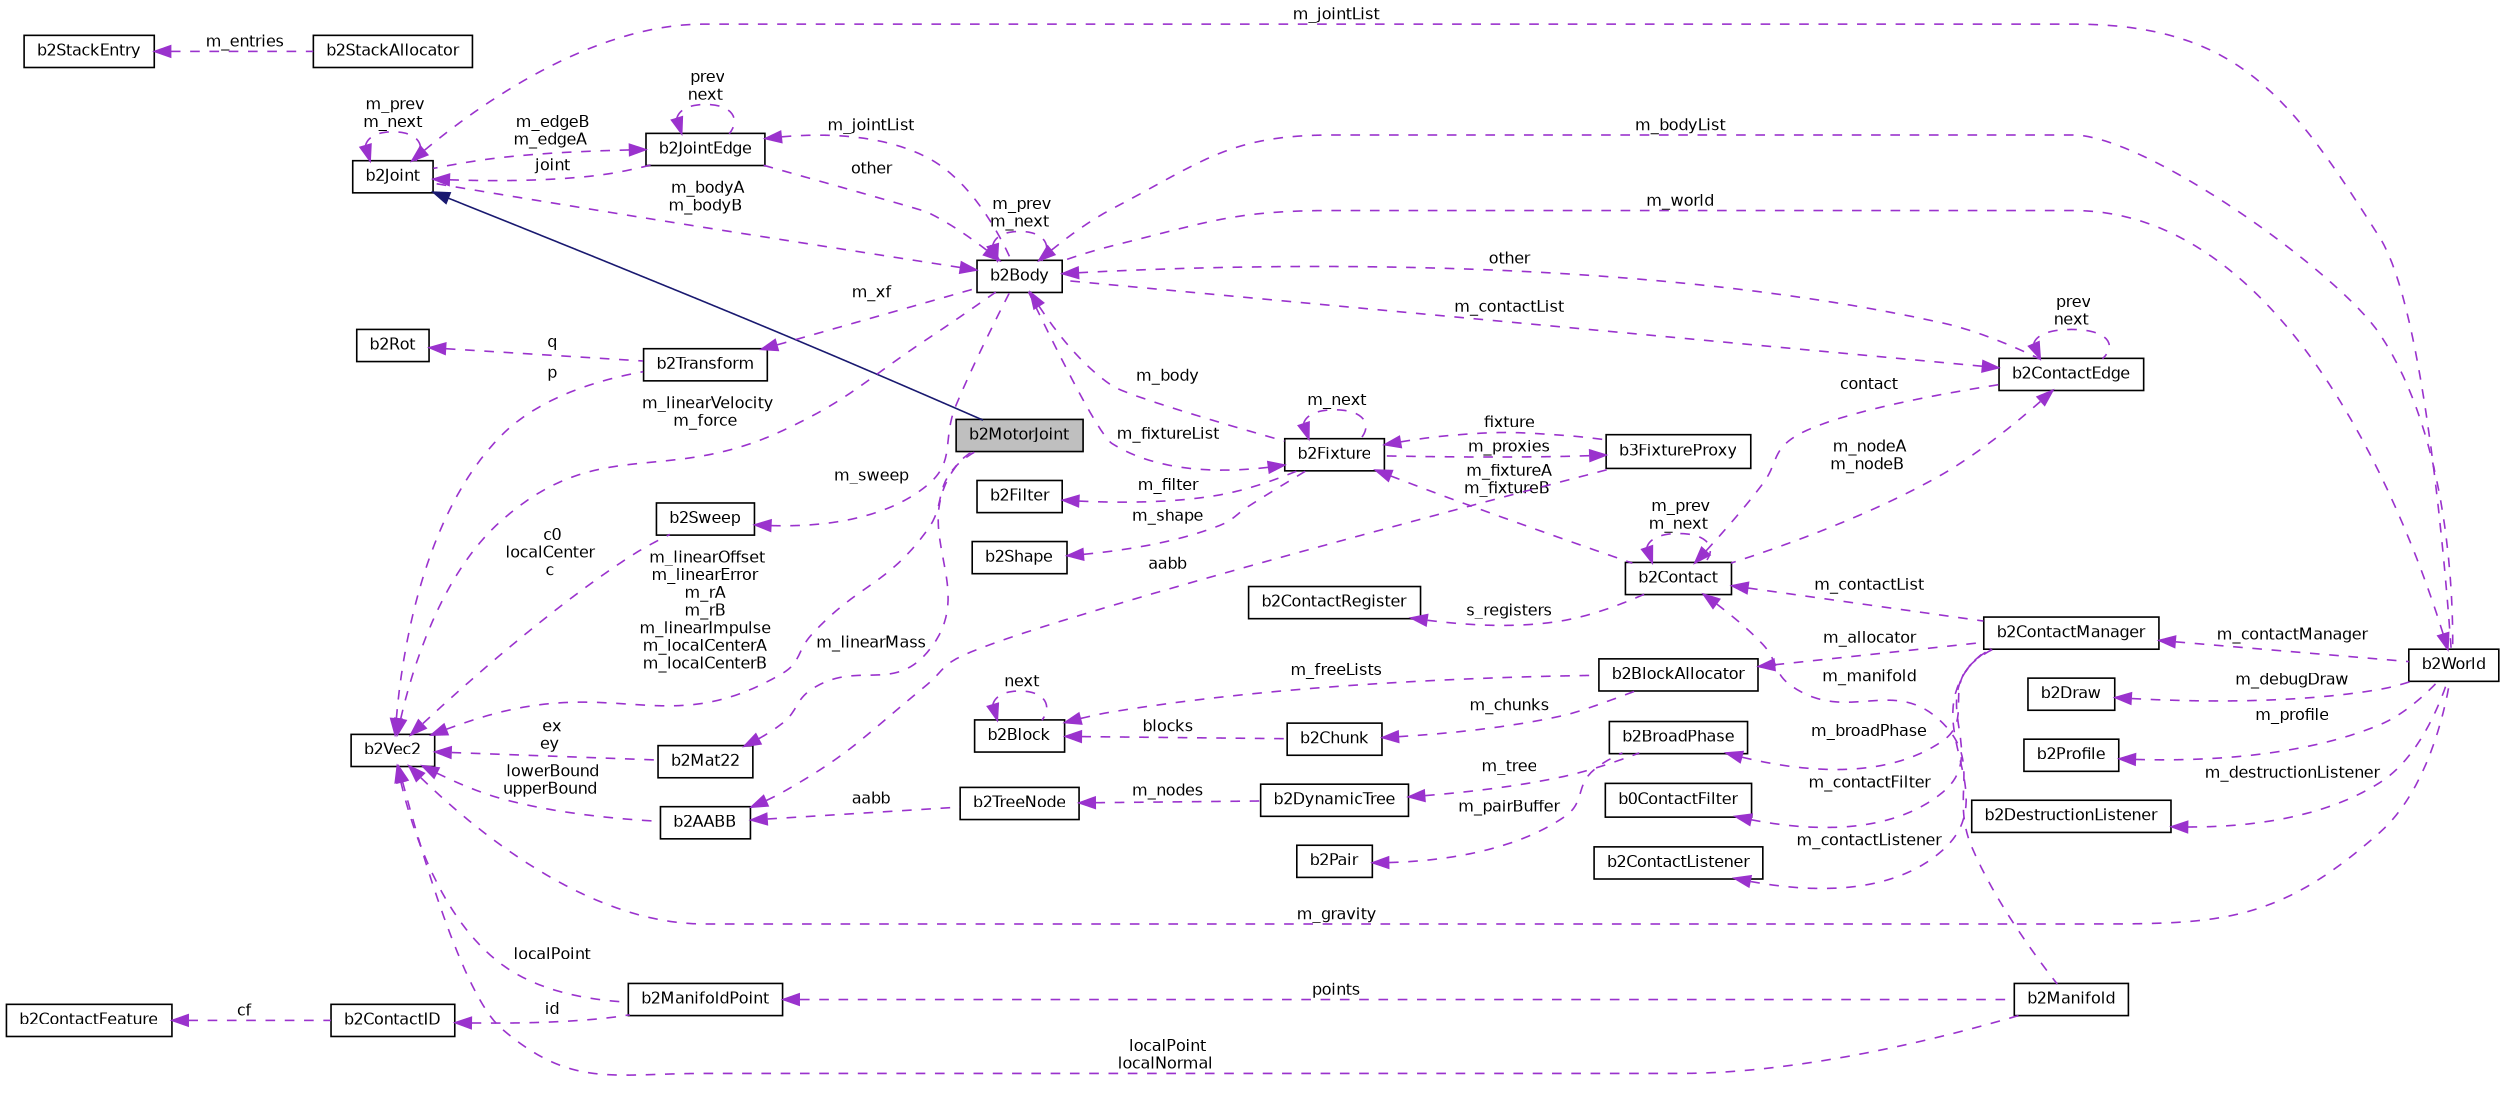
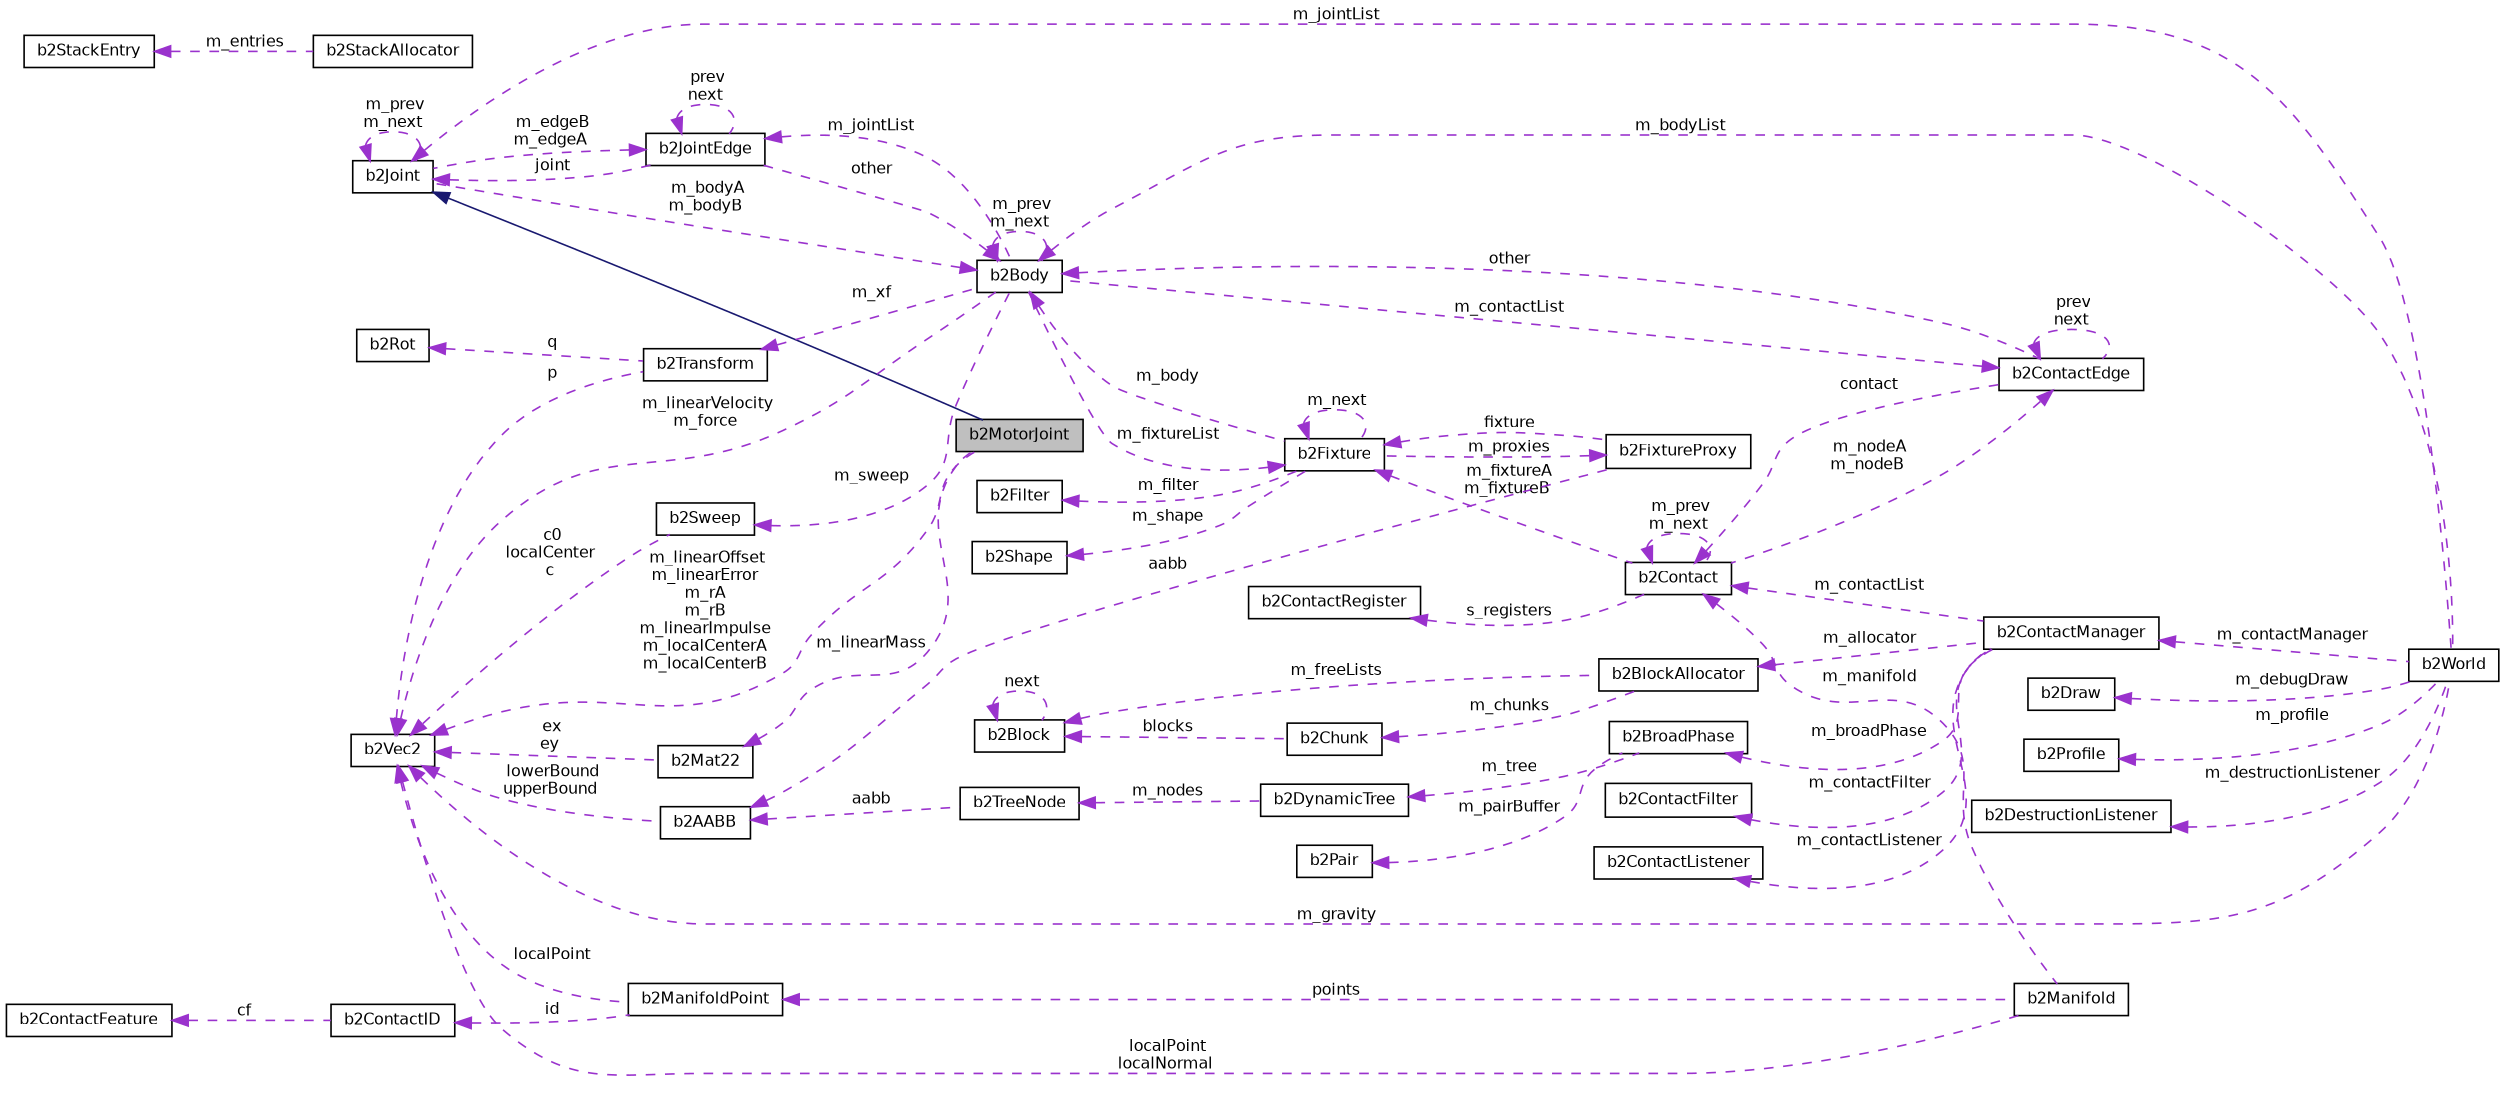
(1863, 211) -> none
(1678, 452) -> (1678, 452)
(1678, 800) -> (1678, 800)
